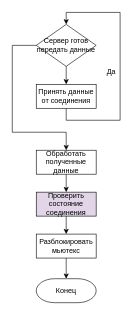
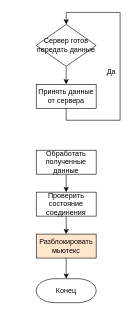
(23, 45) -> none
(66, 96) -> (66, 96)
(66, 204) -> (66, 204)
(66, 246) -> (66, 246)
